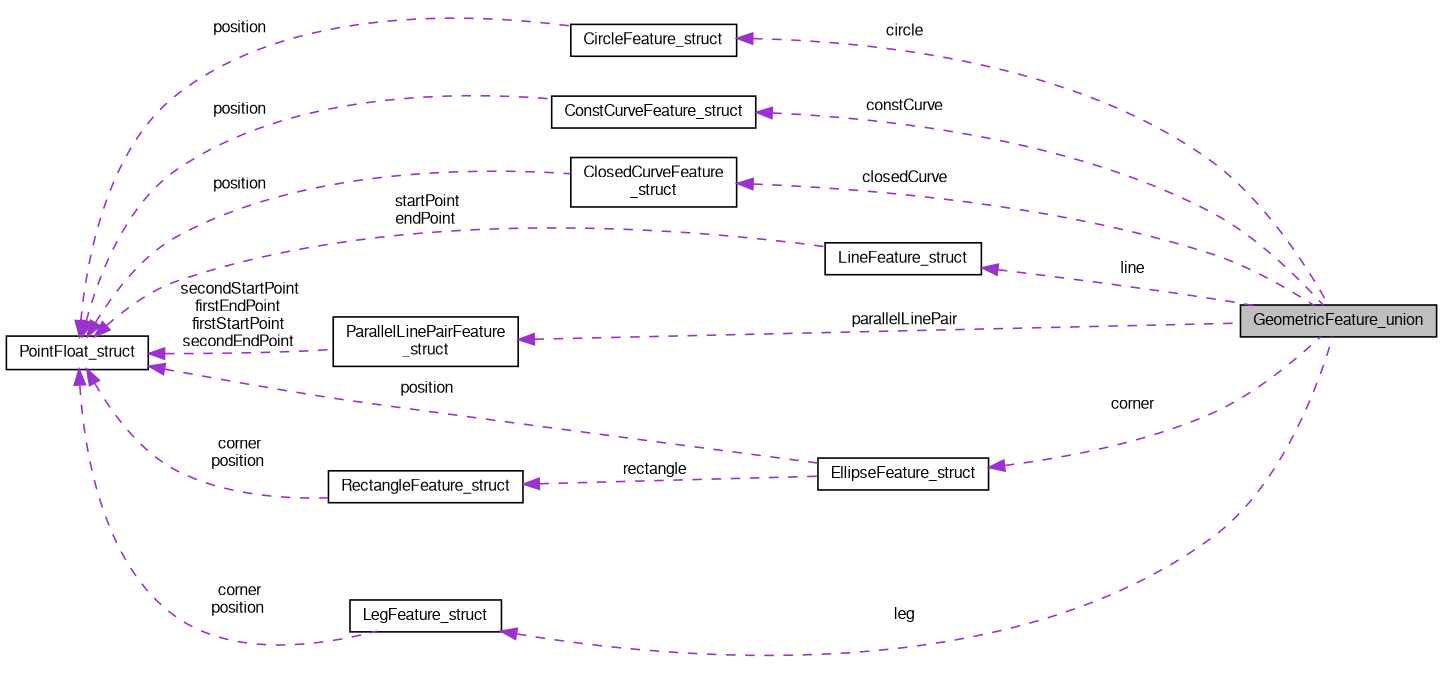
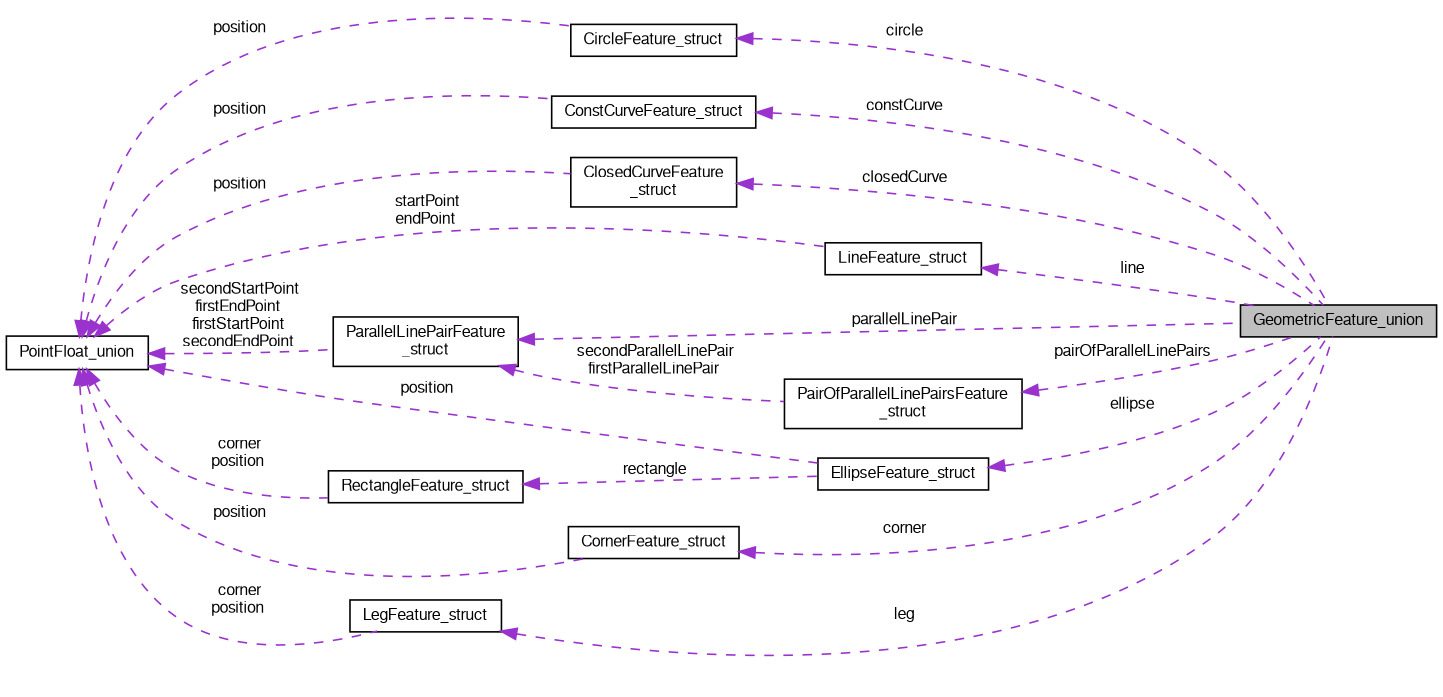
(77, 353) -> (77, 353)
none -> (903, 404)
(1131, 405) -> (1131, 405)
none -> (654, 543)
